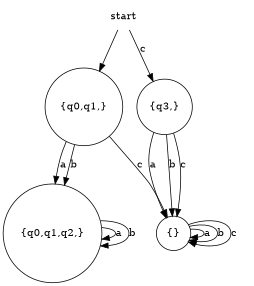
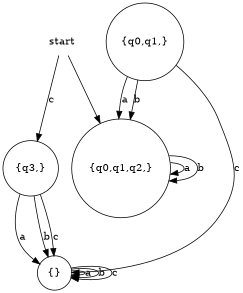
(110, 47) -> (83, 86)
